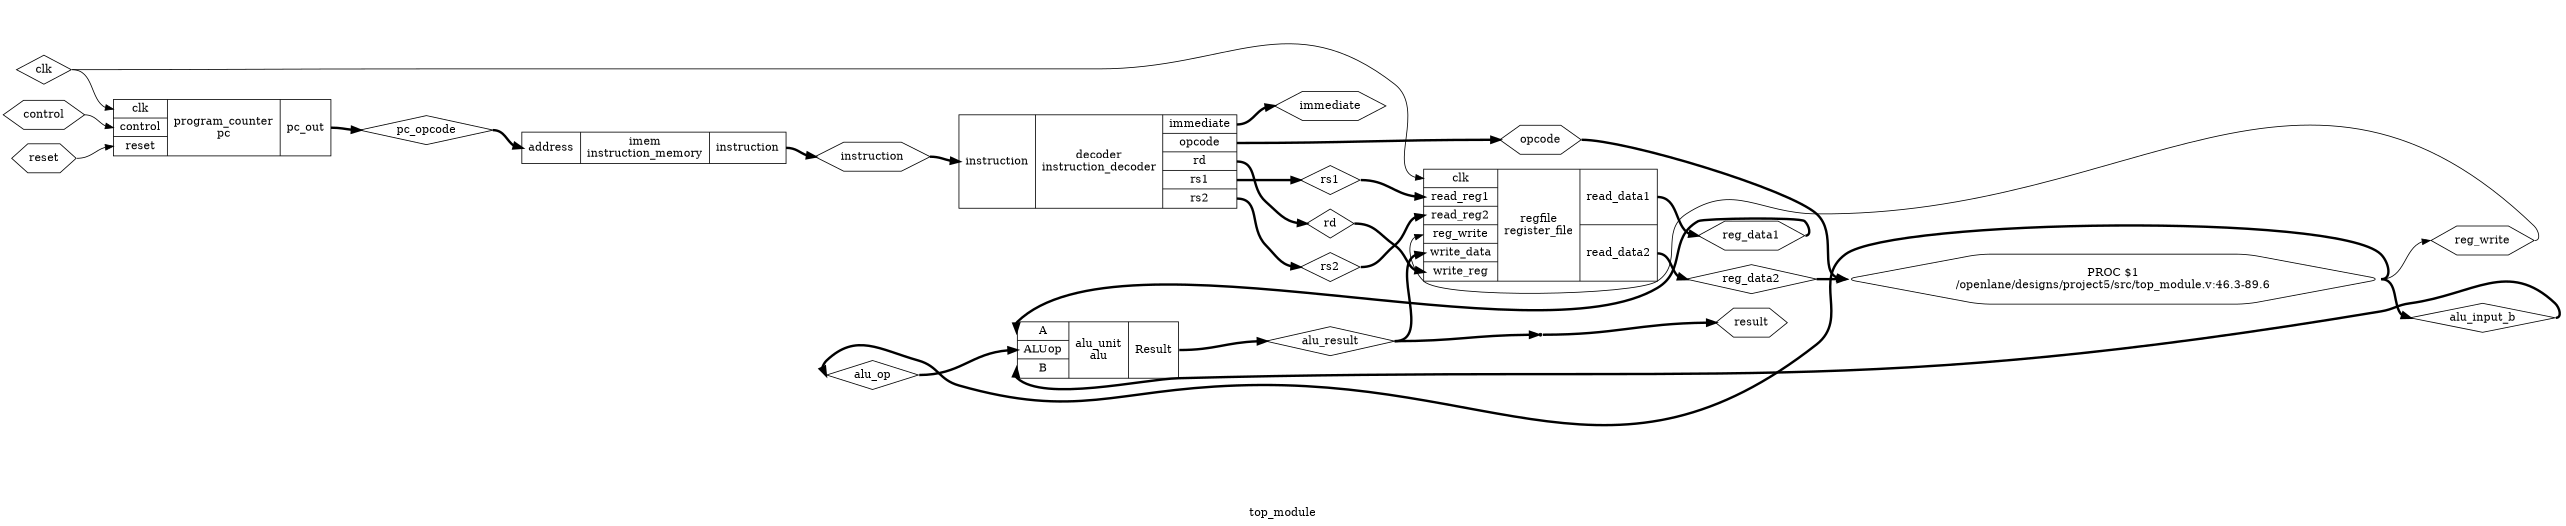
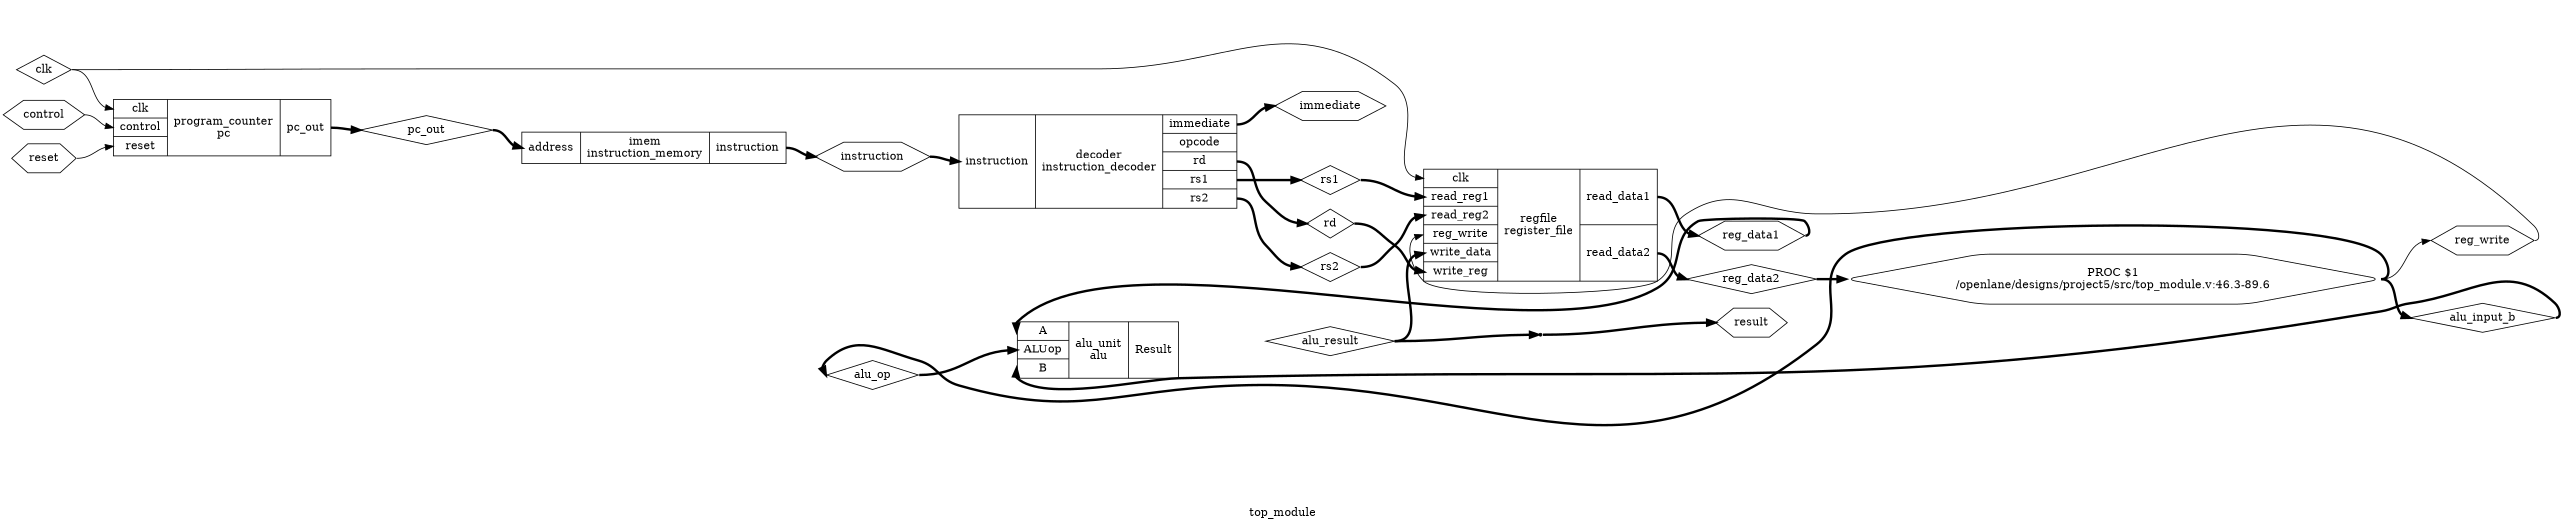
(426, 130) -> (426, 130)
(1540, 140) -> none
(1219, 346) -> none
